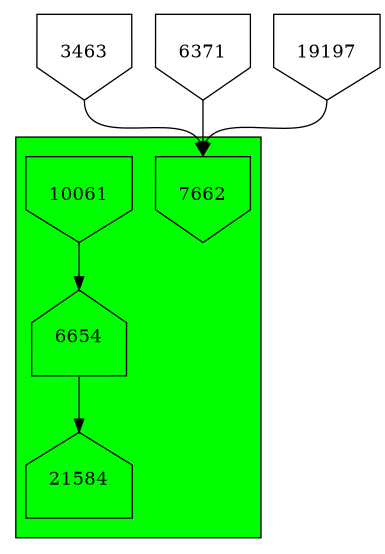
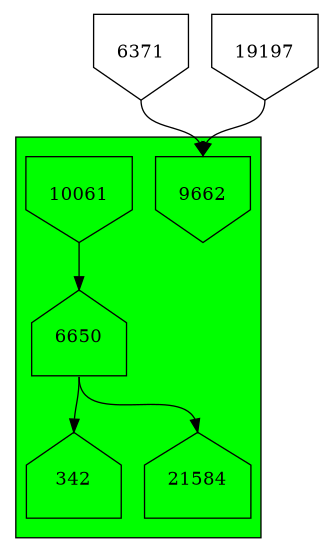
(84, 53) -> none
(203, 195) -> (203, 195)
(79, 337) -> (79, 337)
none -> (74, 480)
